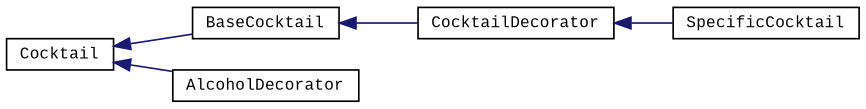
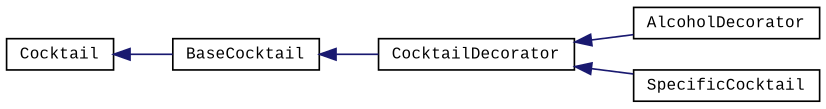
(151, 68) -> (612, 37)
